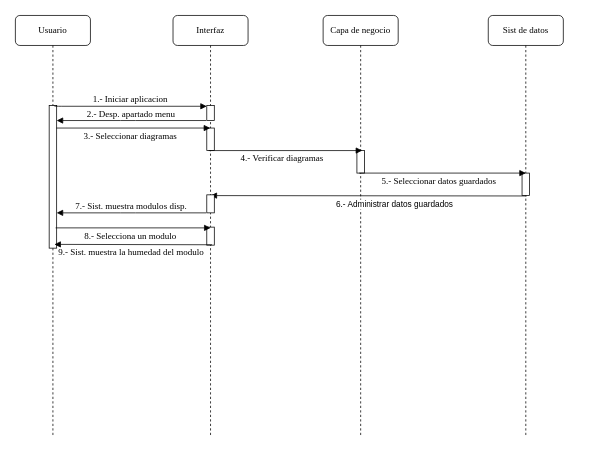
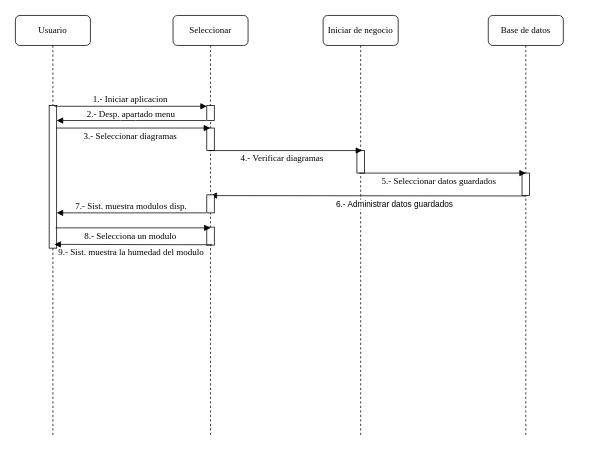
(210, 30) -> (210, 30)
(360, 30) -> (360, 30)
(525, 30) -> (525, 30)
